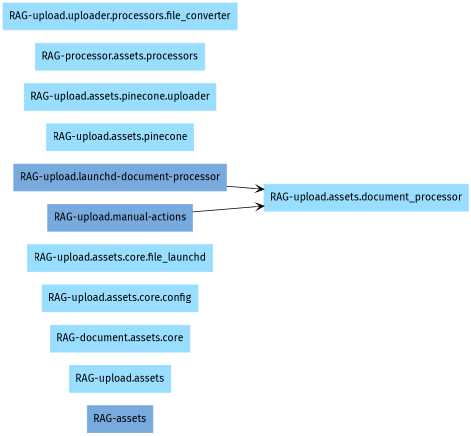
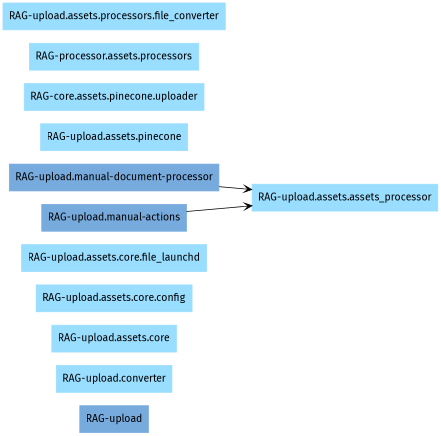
(120, 16) -> (114, 16)
(120, 97) -> (114, 97)
(120, 178) -> (114, 178)
(366, 198) -> (345, 198)
(120, 339) -> (114, 339)
(120, 379) -> (114, 379)
(120, 419) -> (114, 419)
